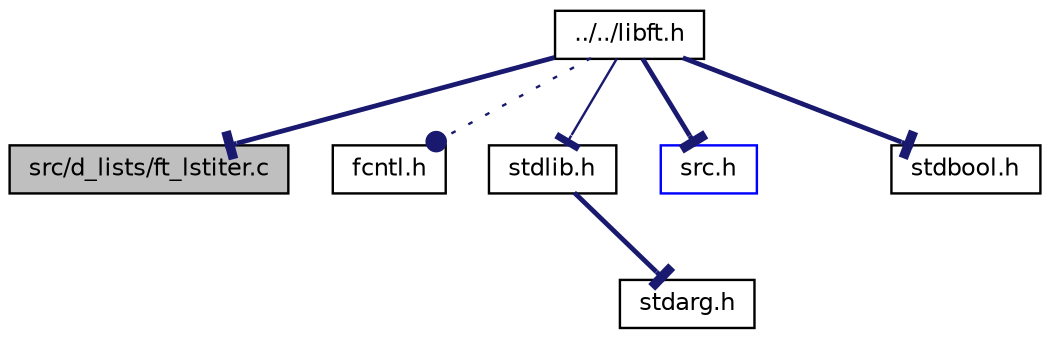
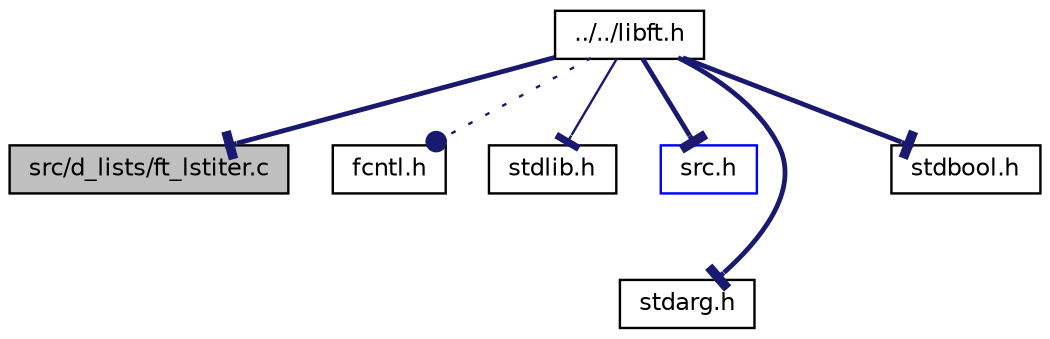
(615, 232) -> (781, 152)
